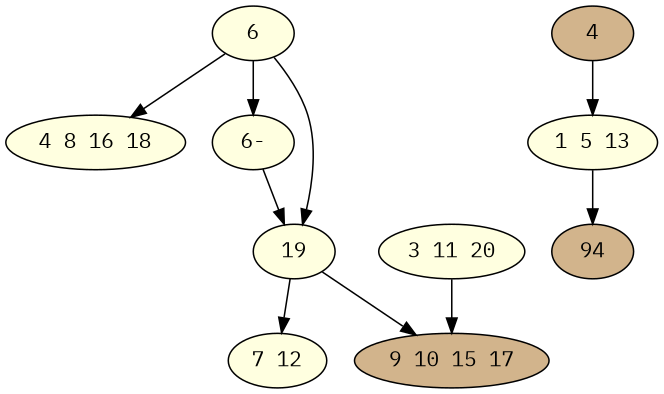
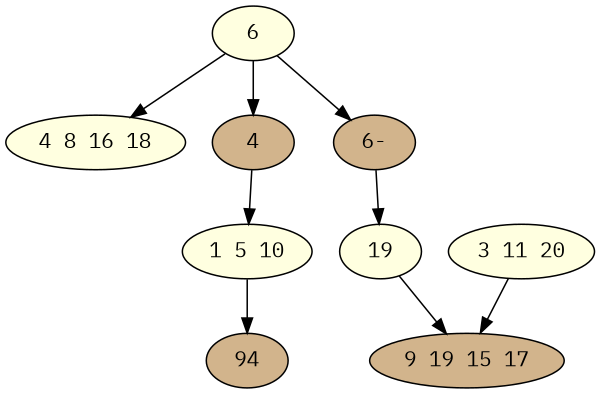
(311, 129) -> (253, 80)
(253, 142) -> (374, 142)
(593, 142) -> (247, 252)
(278, 361) -> none
(452, 361) -> (467, 361)
